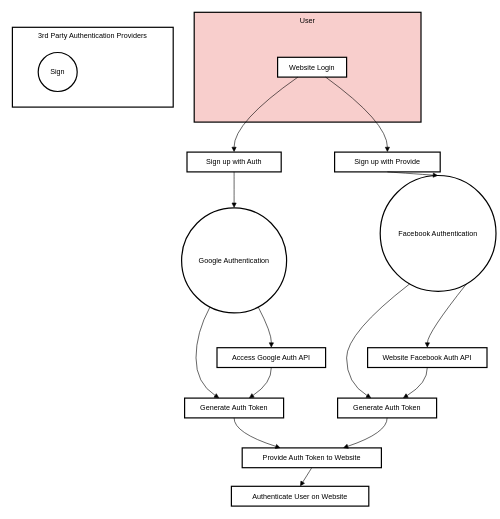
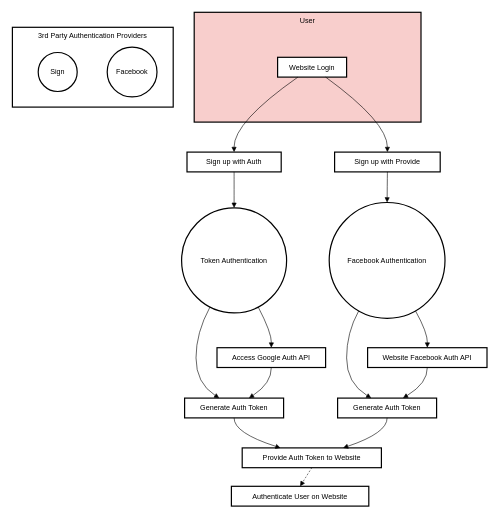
none -> (132, 72)
(438, 233) -> (387, 260)
(234, 261) -> (234, 261)
(308, 474) -> (308, 474)
